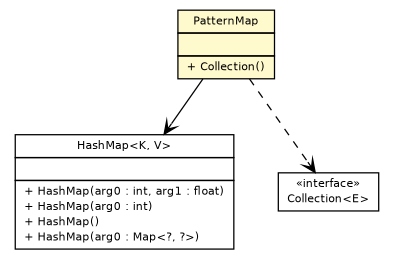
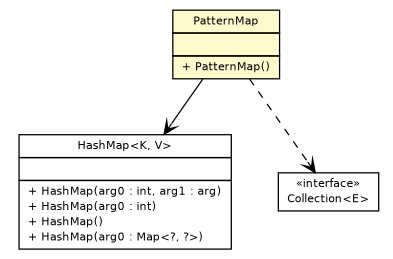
(226, 67) -> (226, 67)
(125, 191) -> (125, 191)
